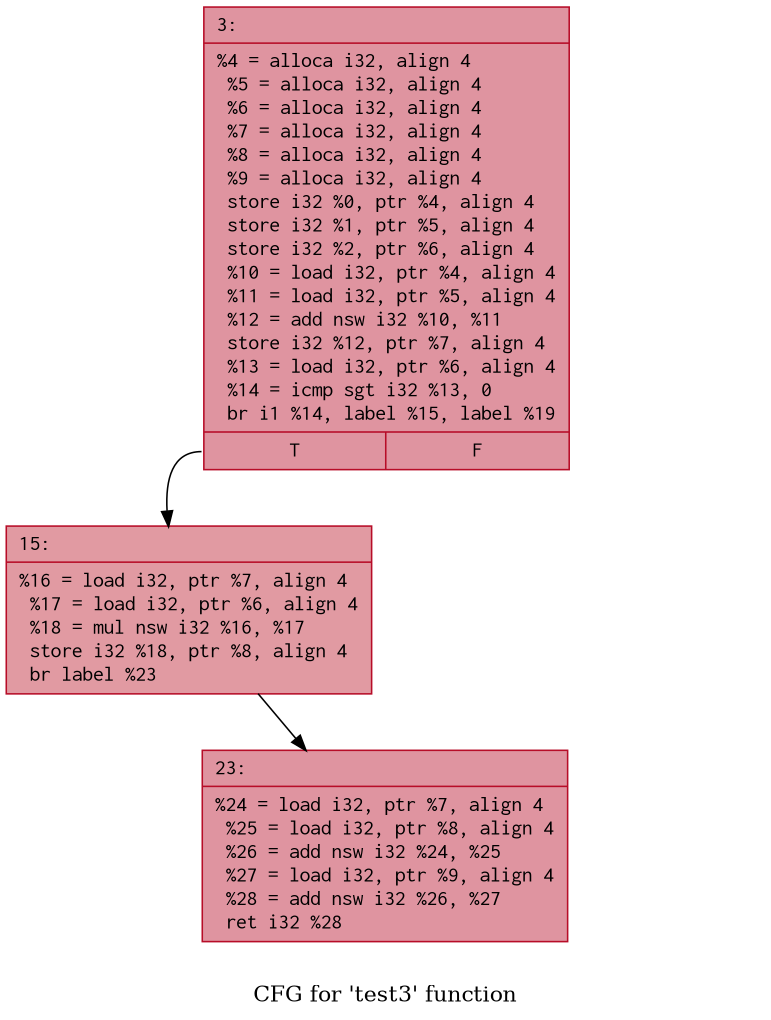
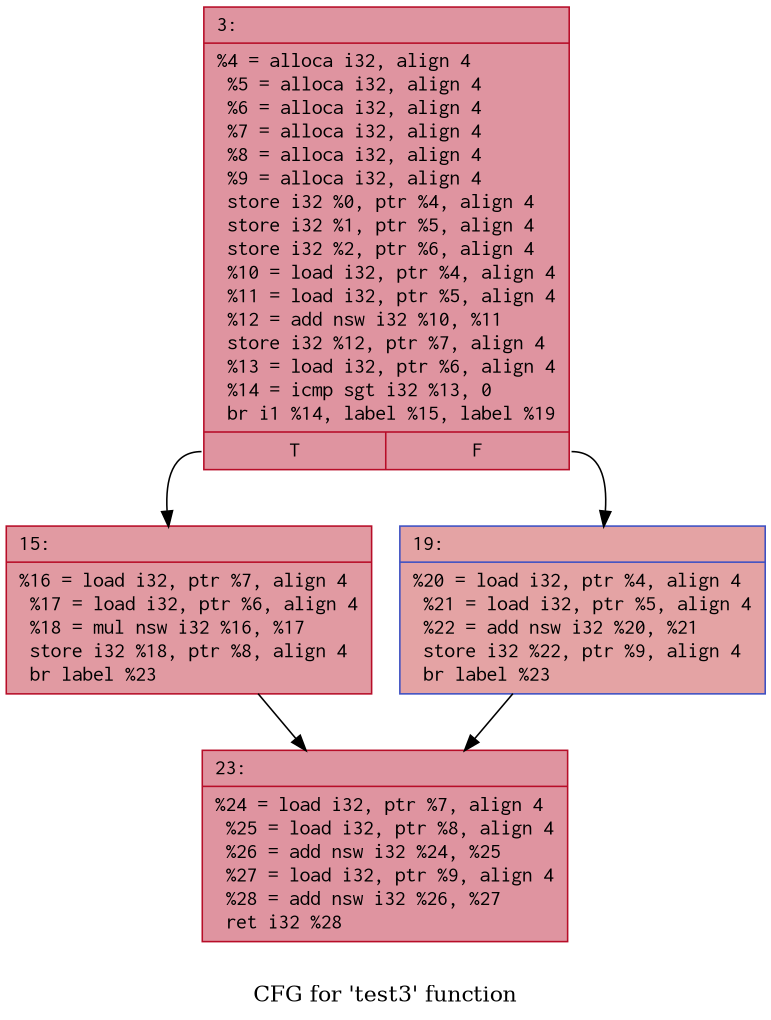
none -> (583, 610)
